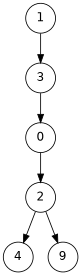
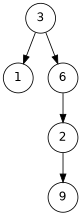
(41, 44) -> (31, 44)
(41, 138) -> (63, 78)
(18, 257) -> none
